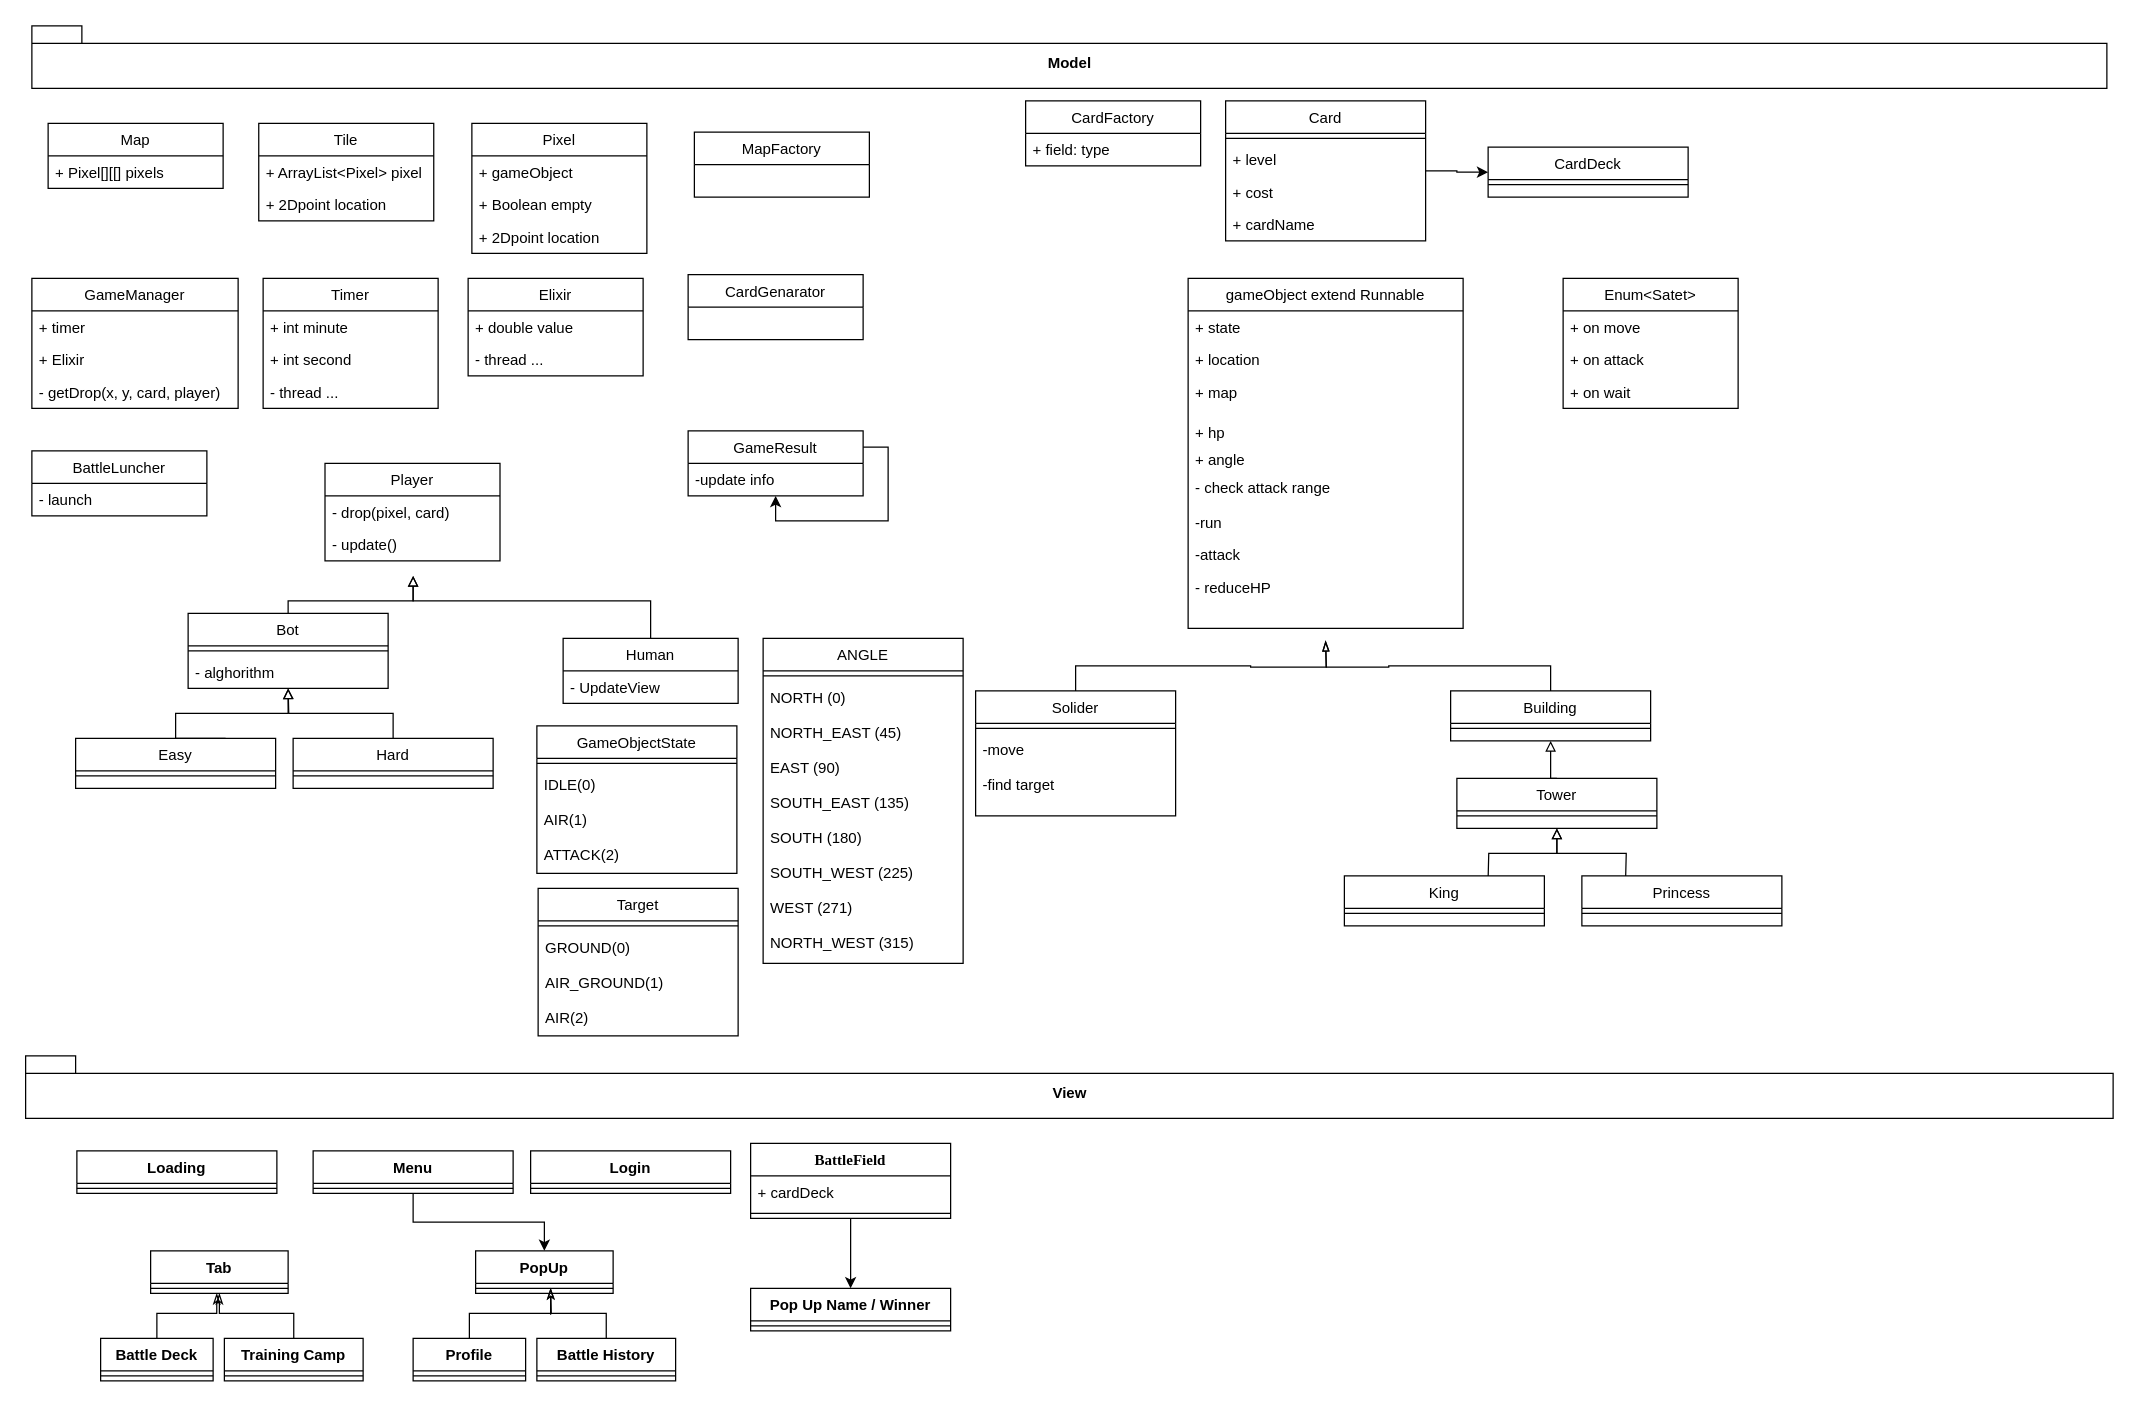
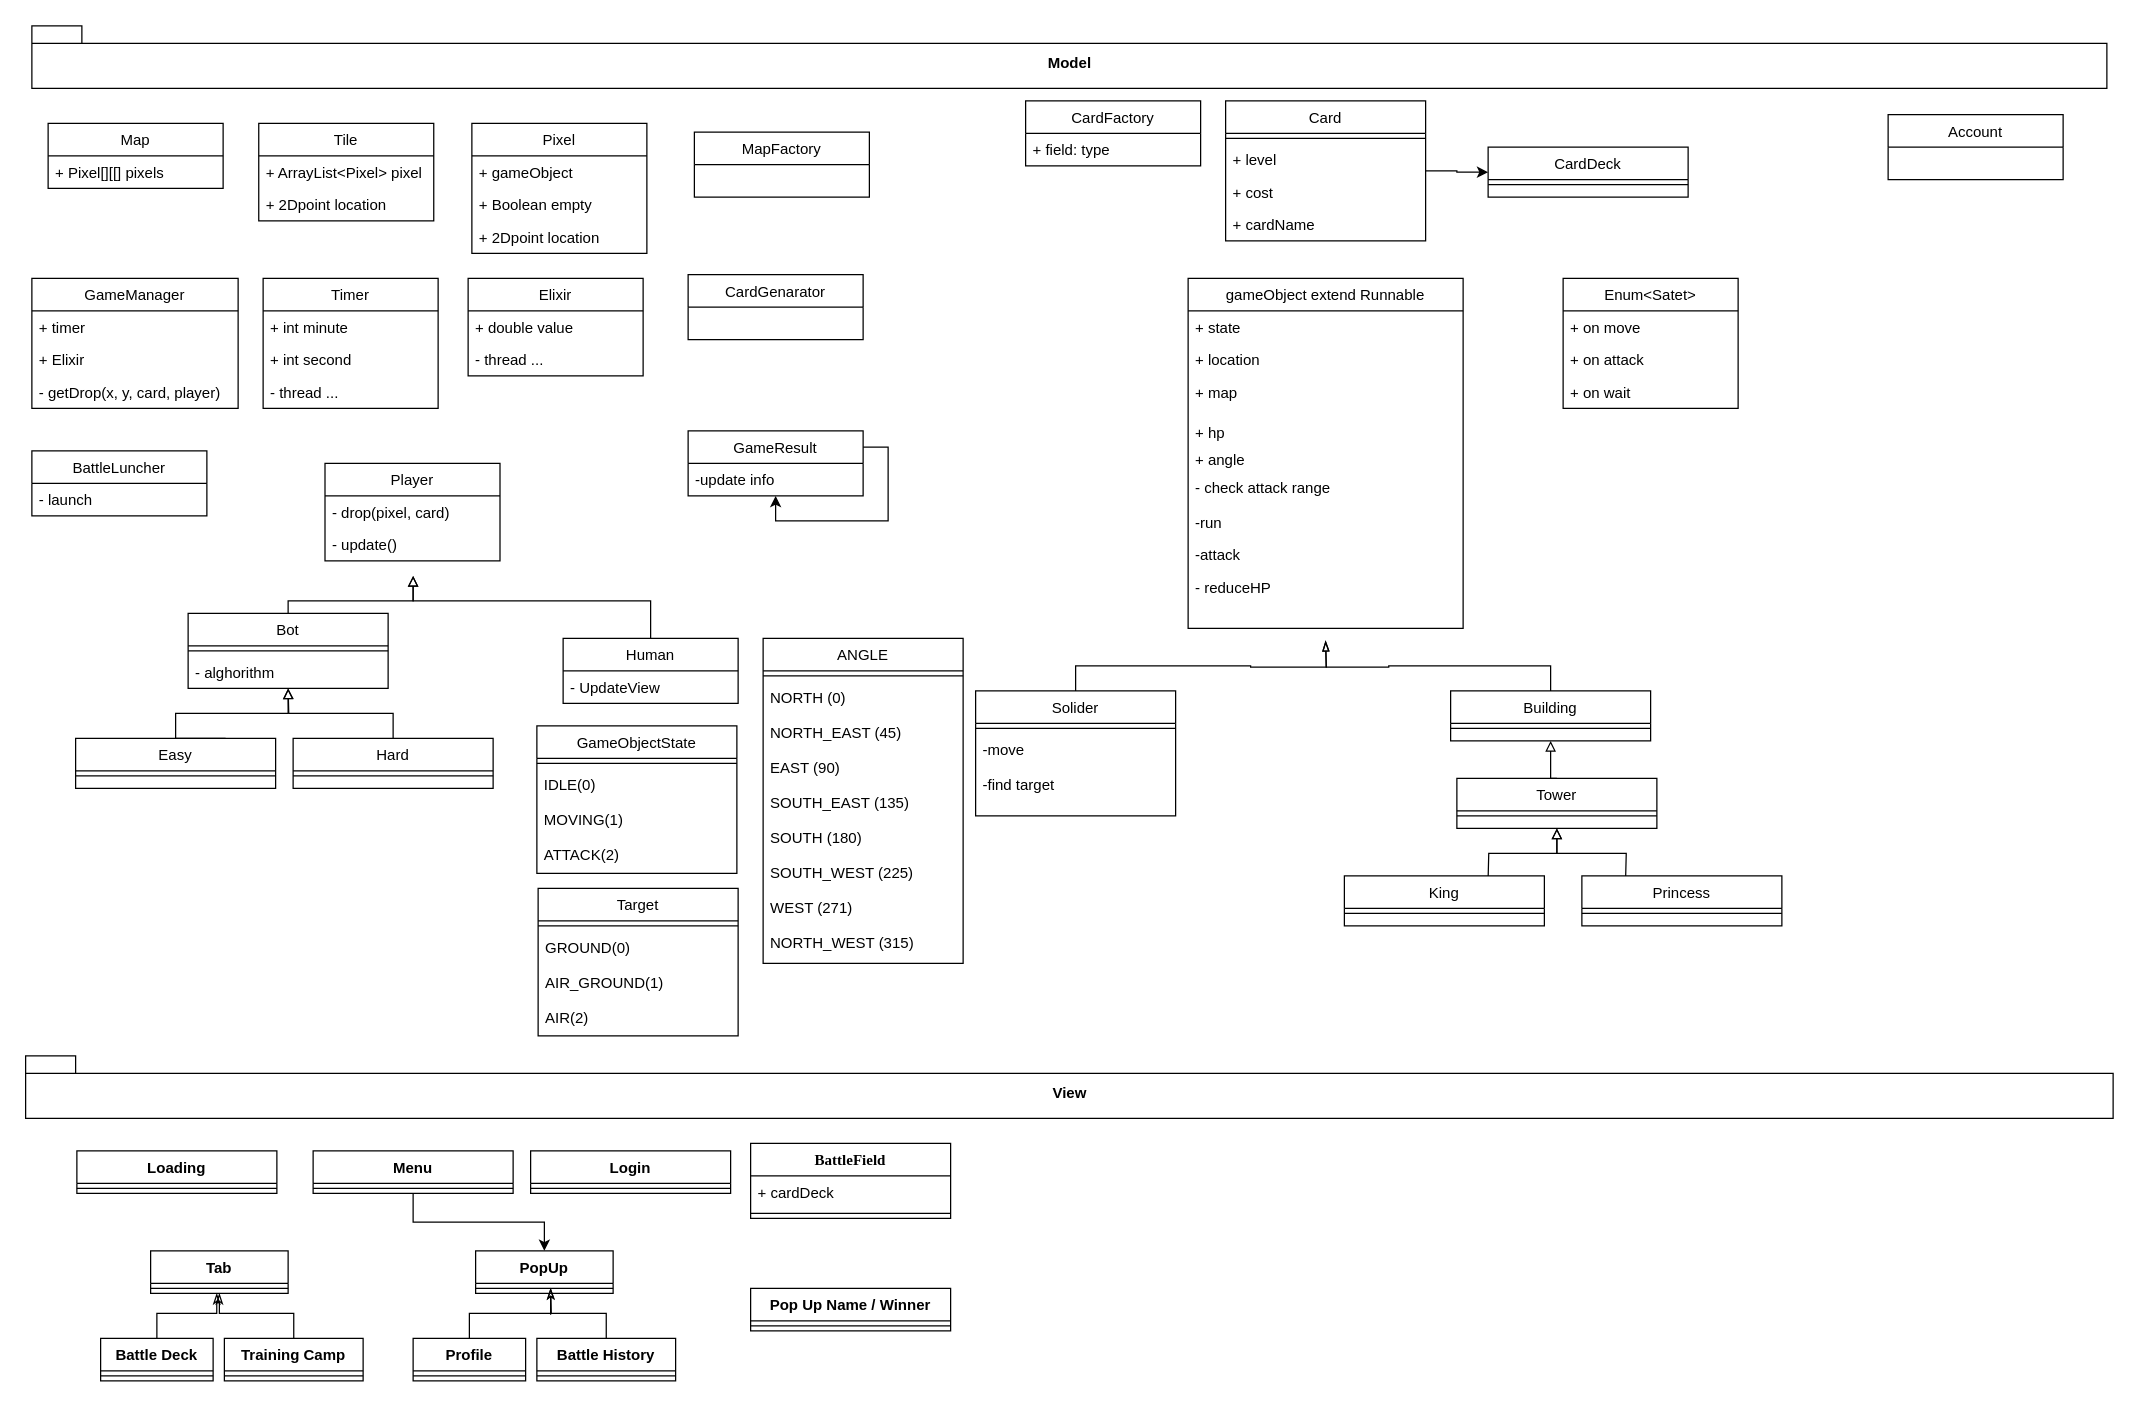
none -> (1976, 147)
(569, 820) -> (582, 820)
(851, 1250) -> none
